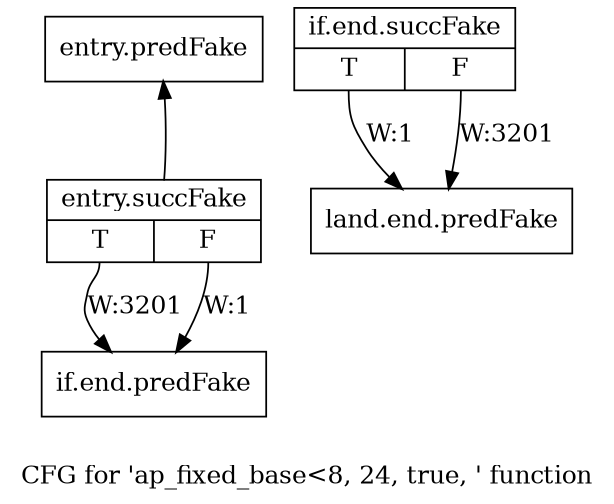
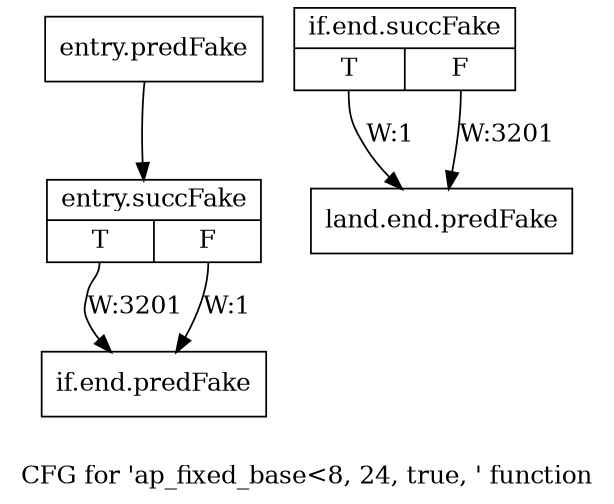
(166, 140) -> (142, 122)
